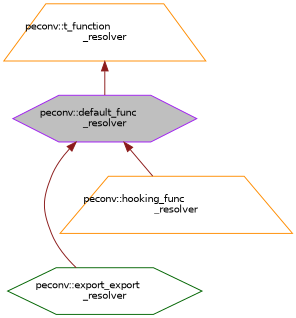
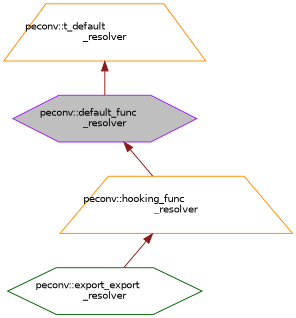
(105, 32) -> (105, 32)
(45, 210) -> (135, 254)
